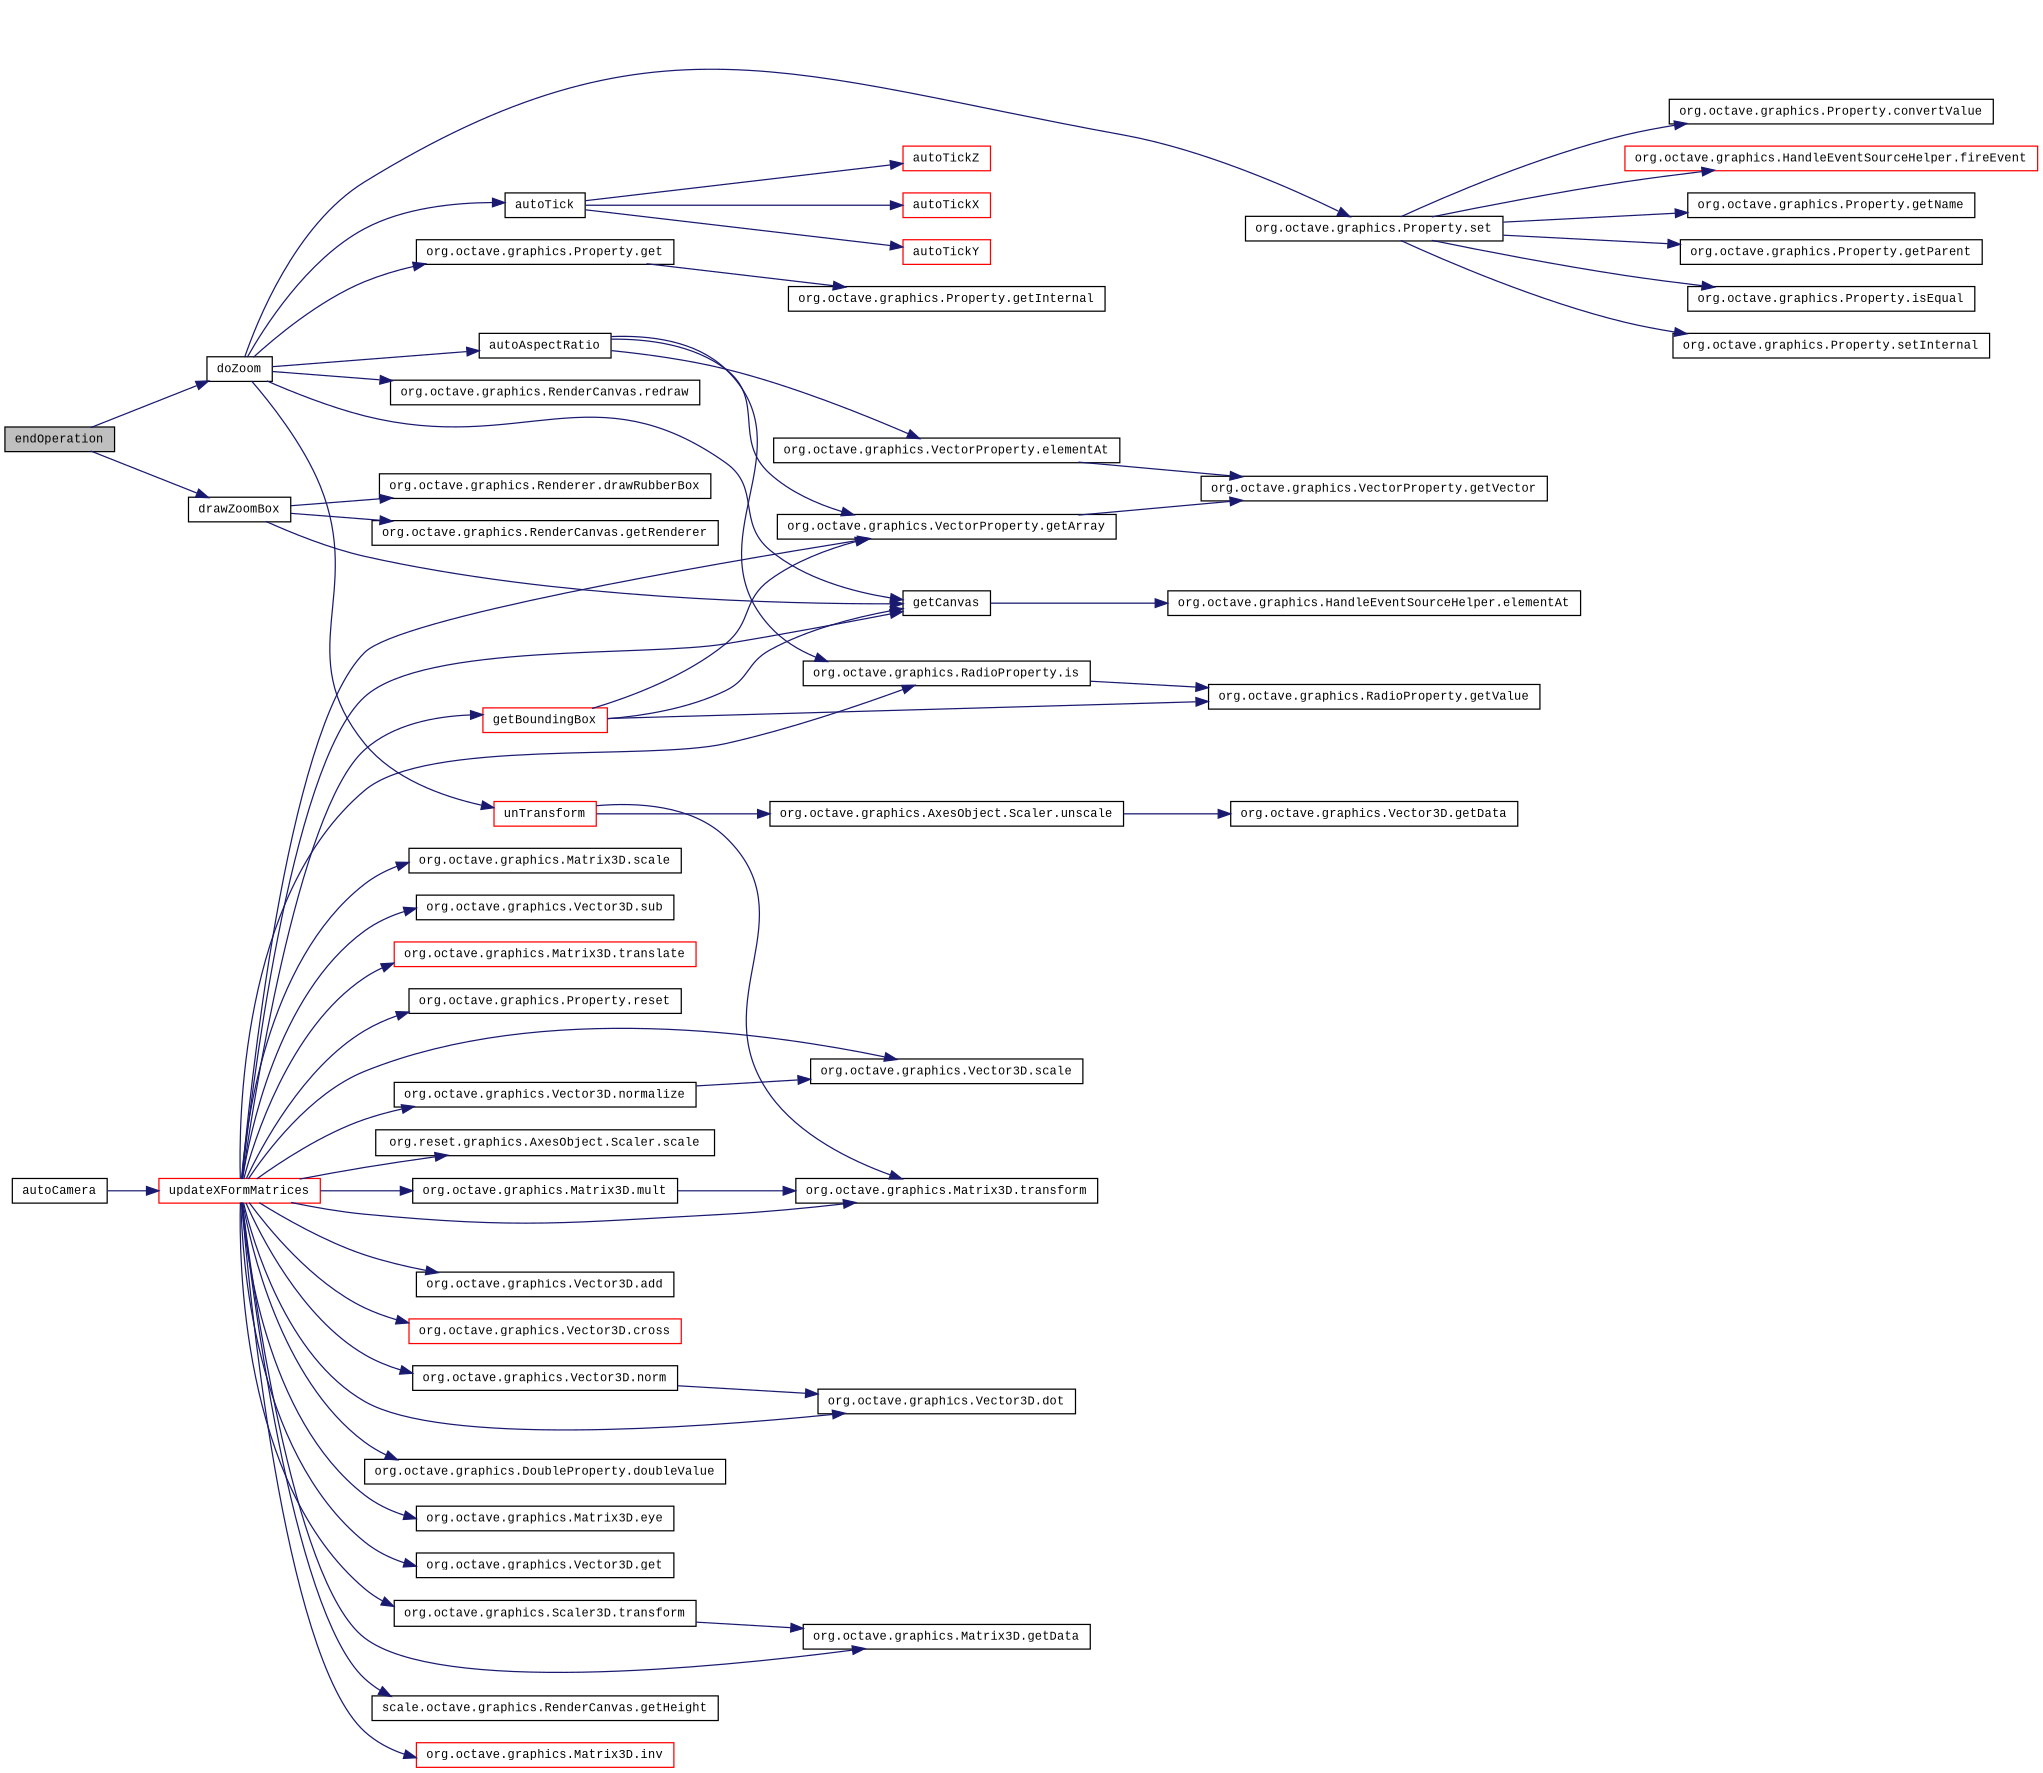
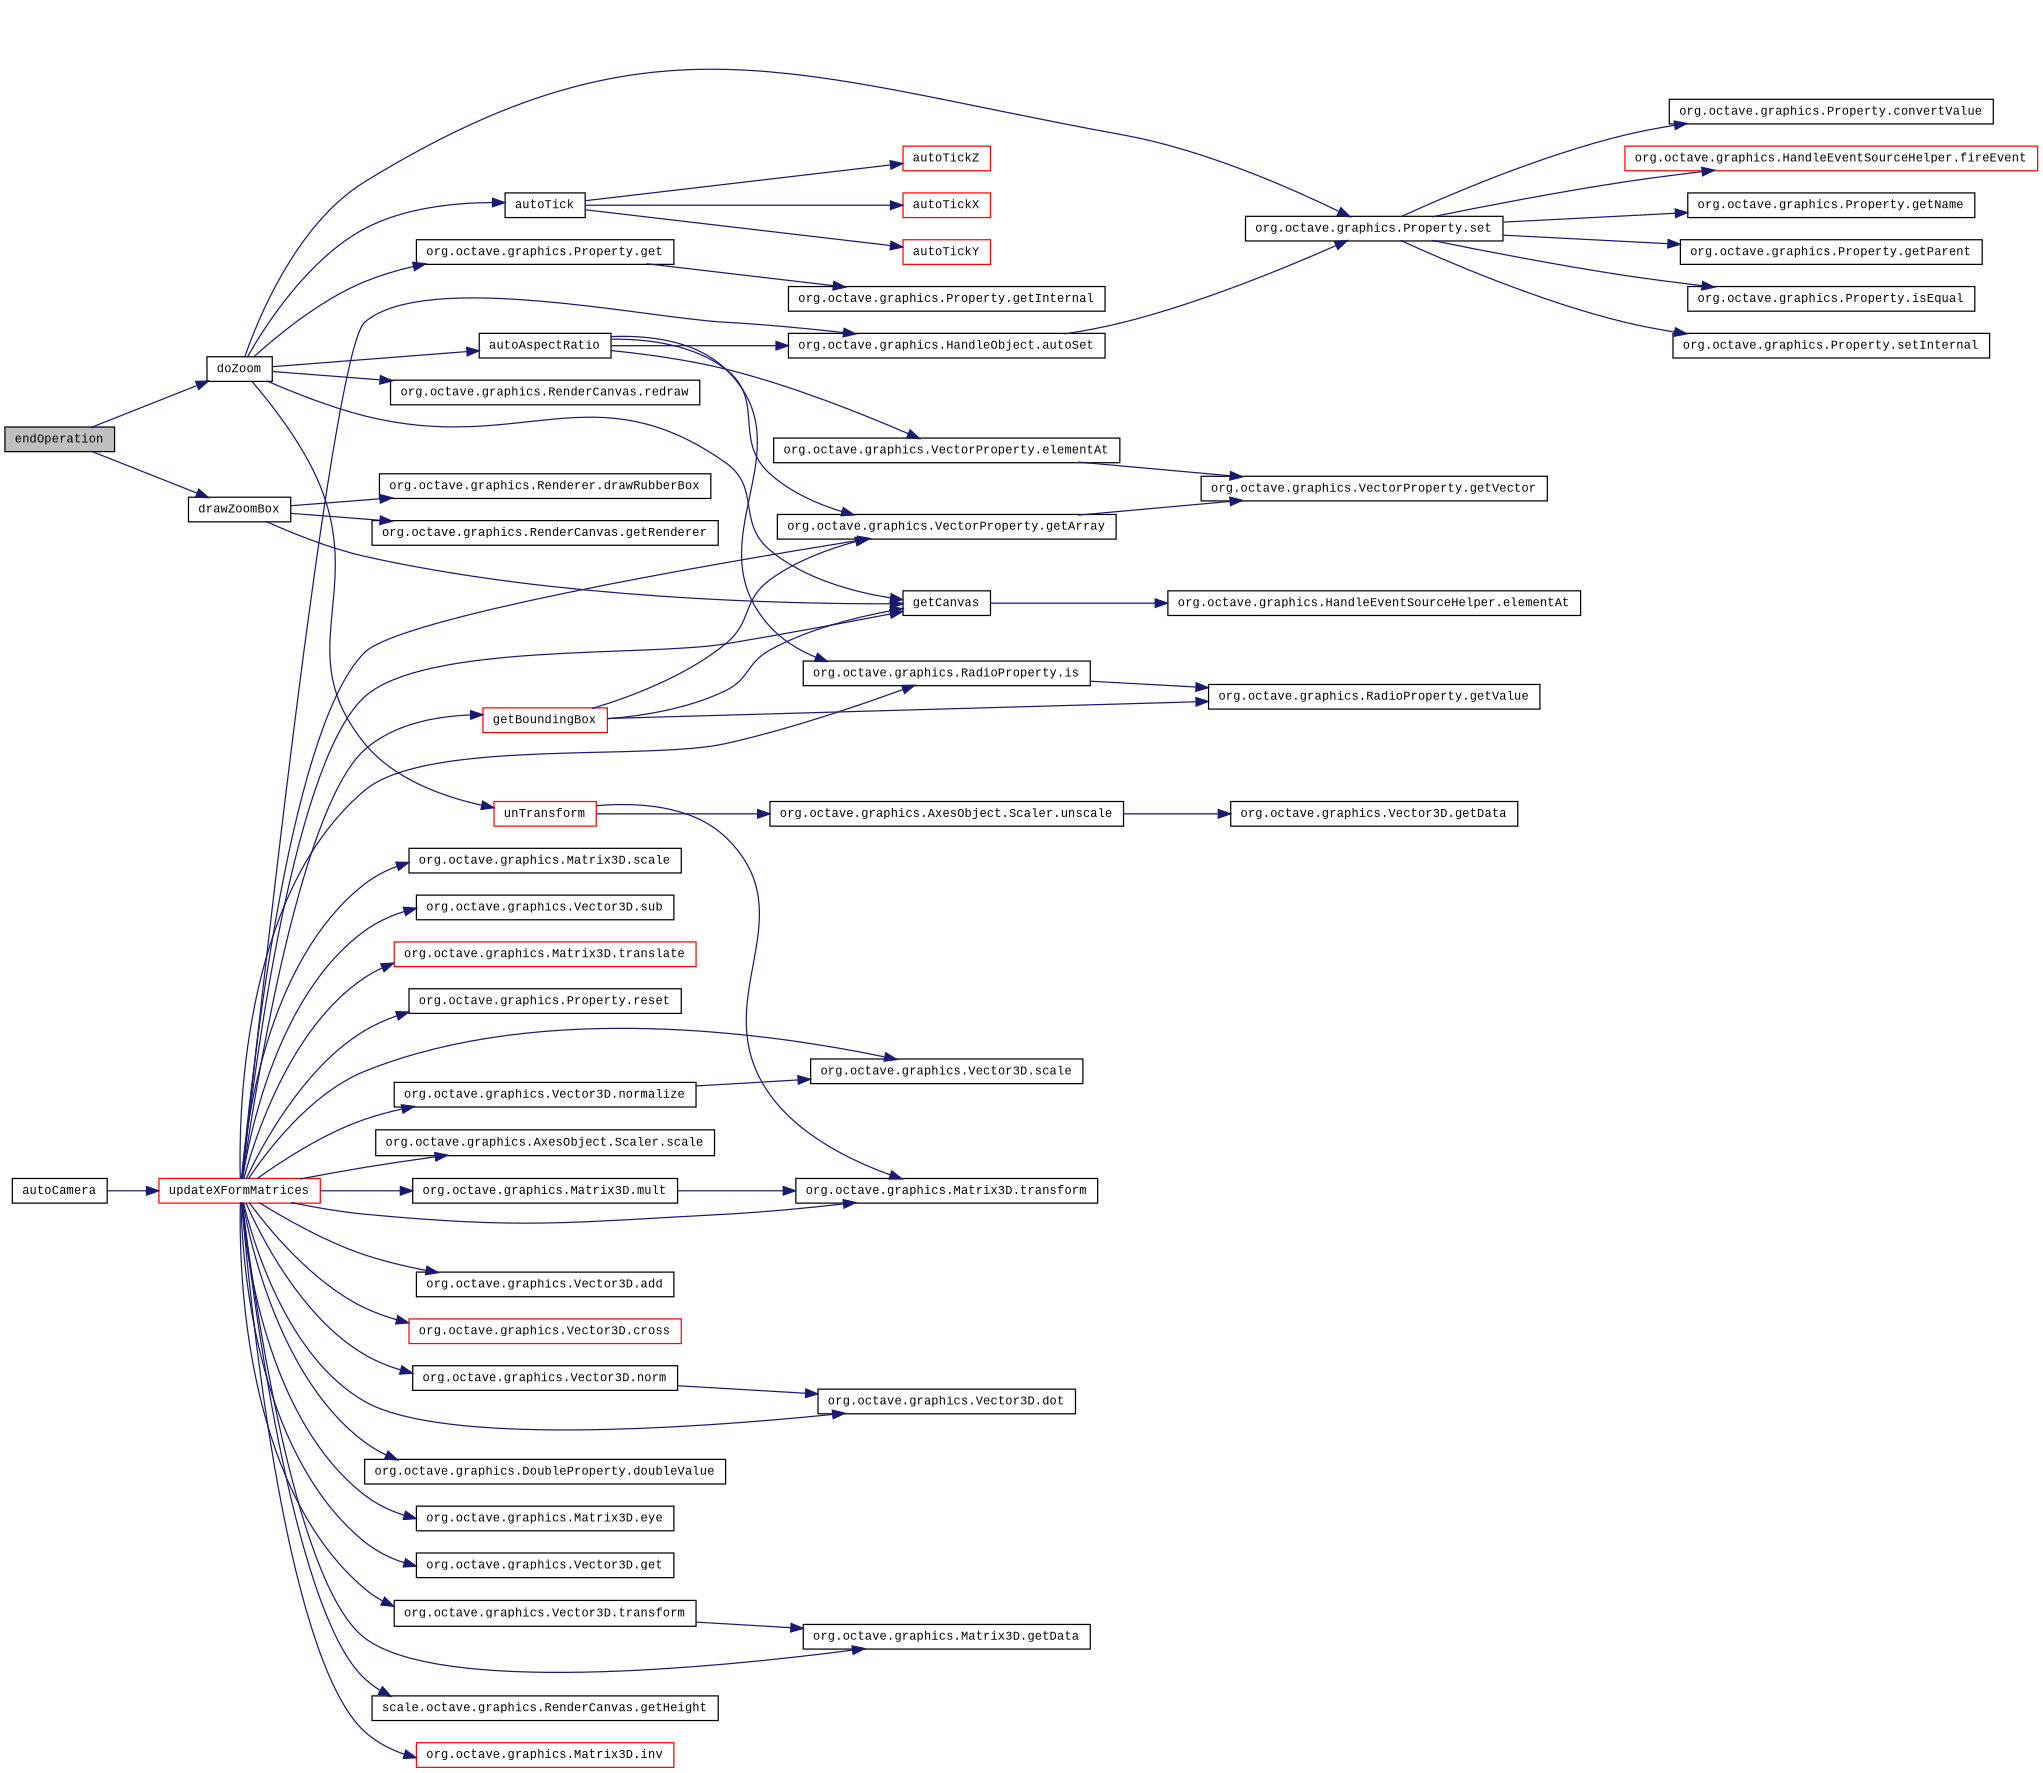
none -> (947, 346)
(545, 1143) -> (545, 1143)
(545, 1613) -> (545, 1613)
